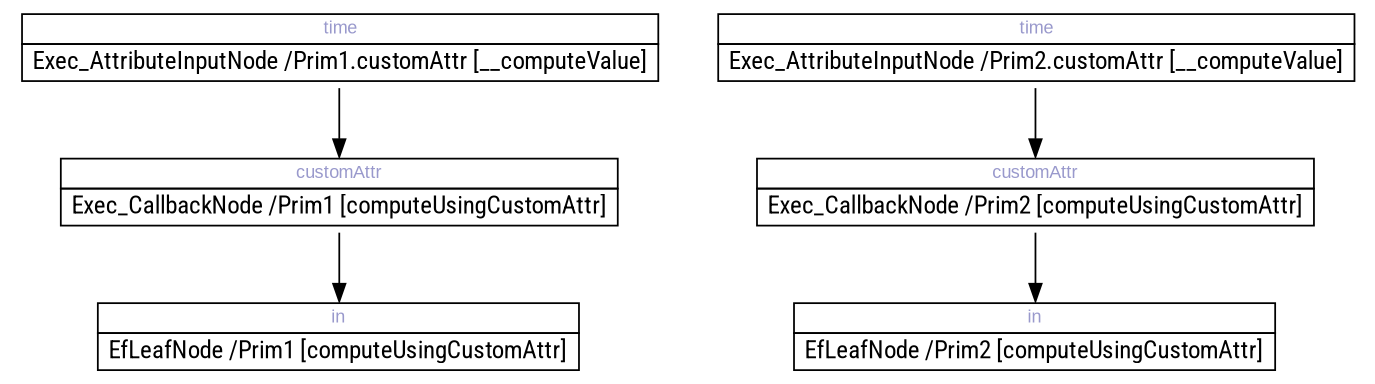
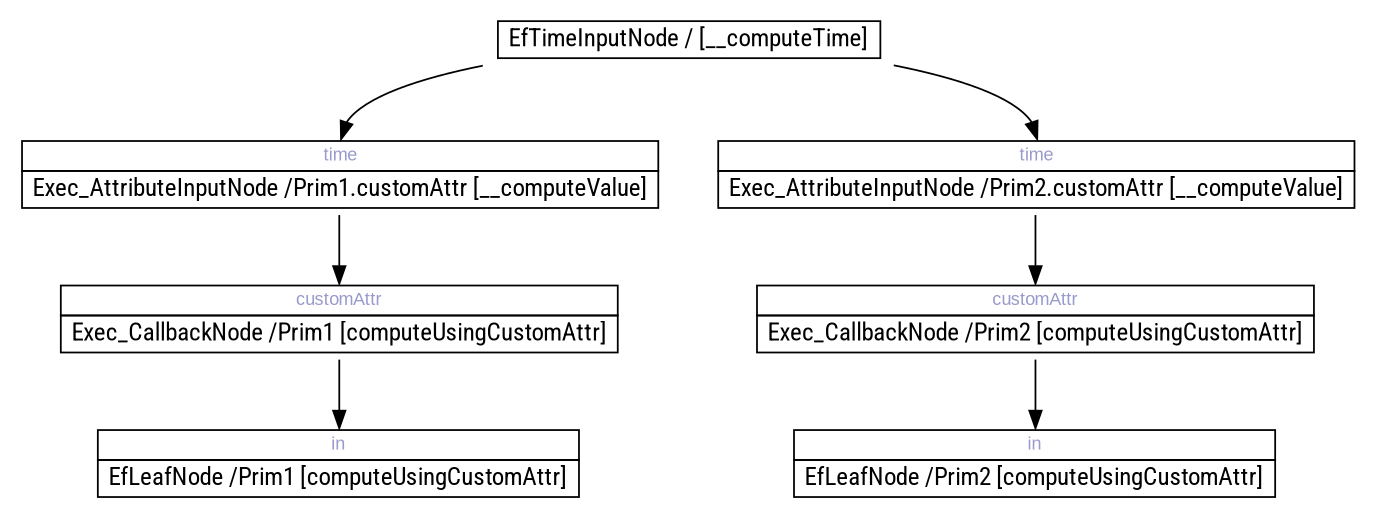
none -> (688, 39)
